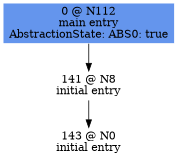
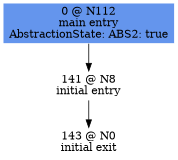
(89, 23) -> (89, 23)
(89, 142) -> (89, 142)
